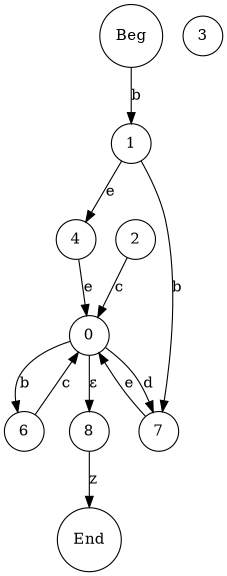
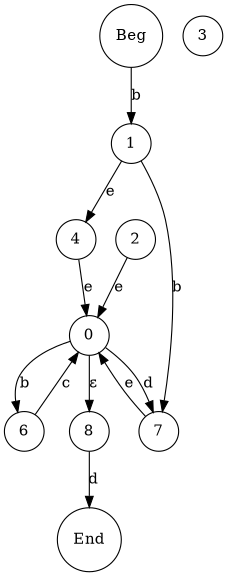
(119, 287) -> (119, 287)
(94, 479) -> (94, 479)
